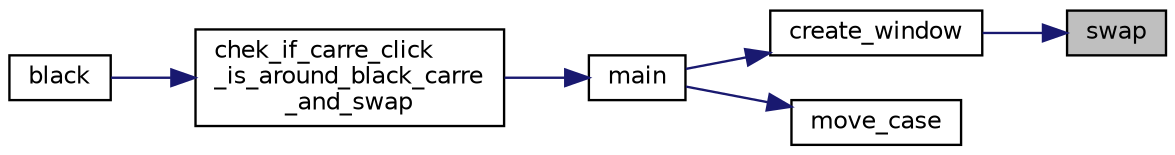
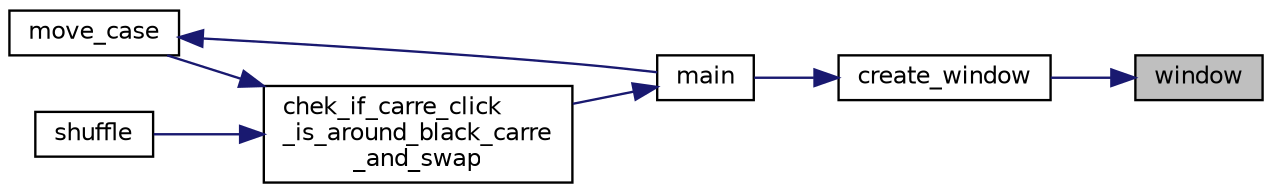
(1117, 33) -> (1199, 78)
none -> (204, 67)
(60, 78) -> (94, 134)
